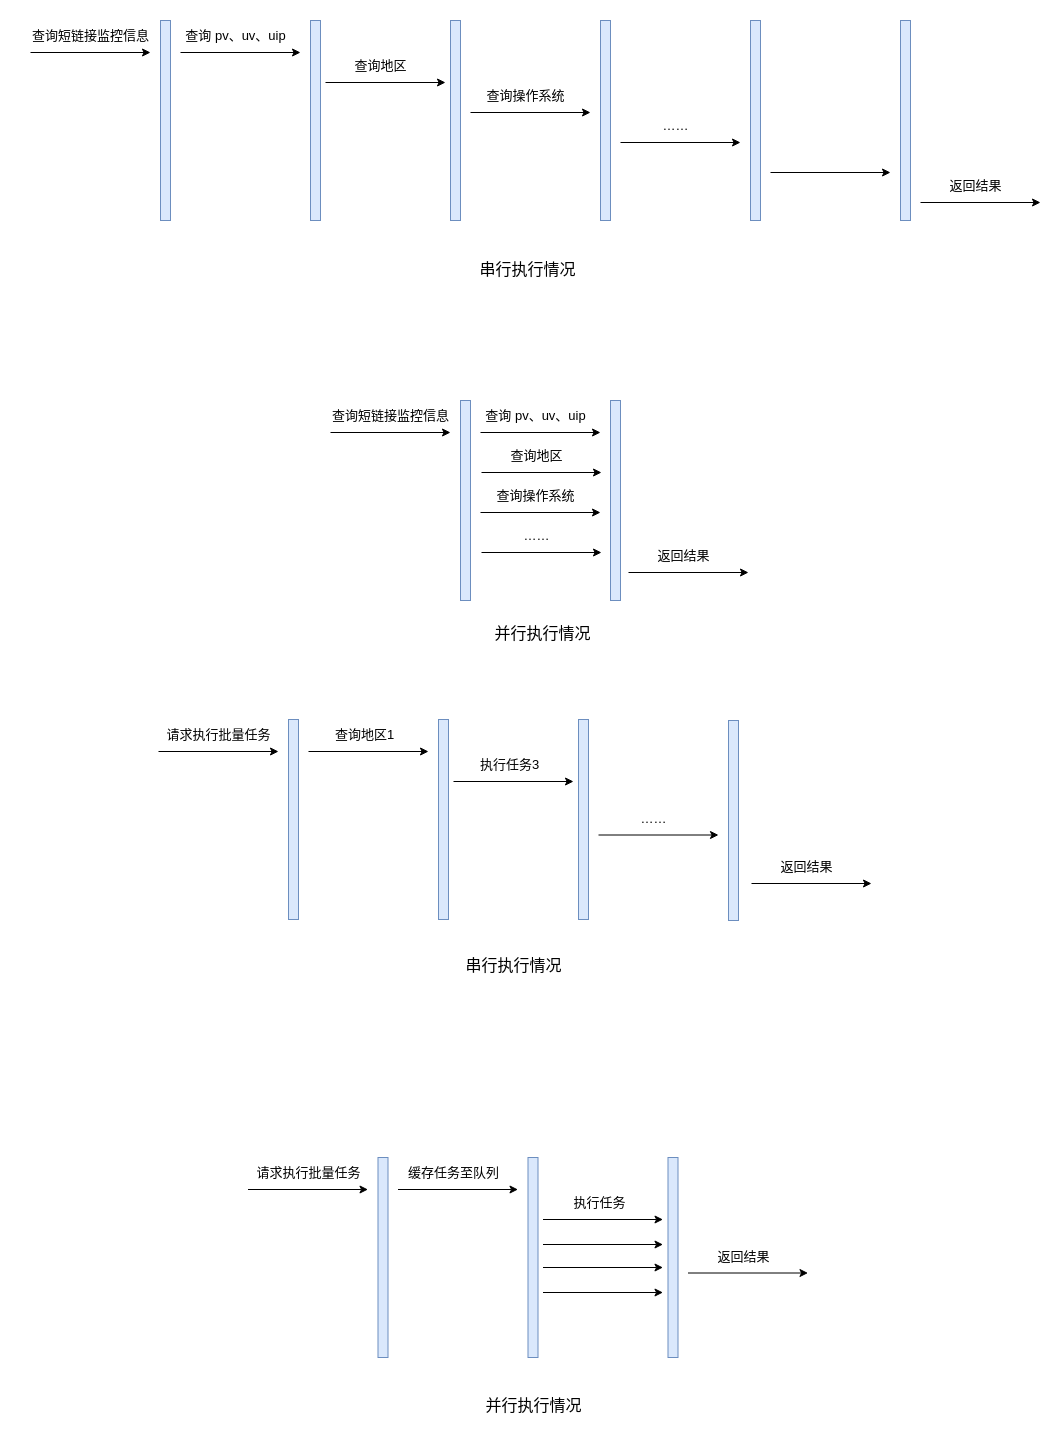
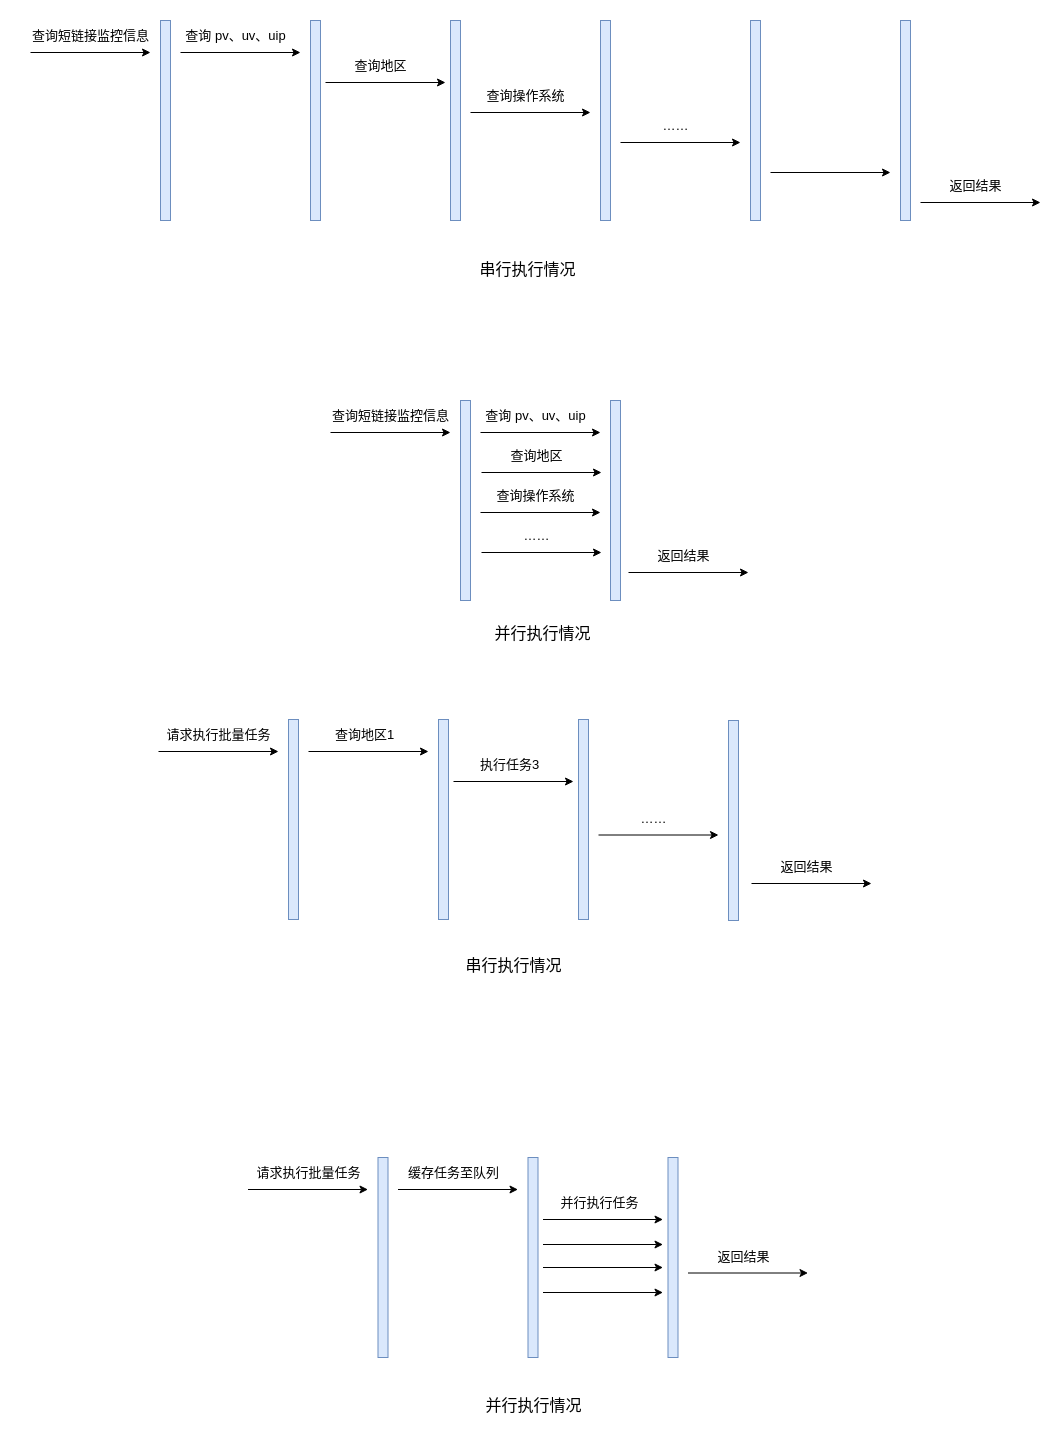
(600, 1203) -> (600, 1203)
